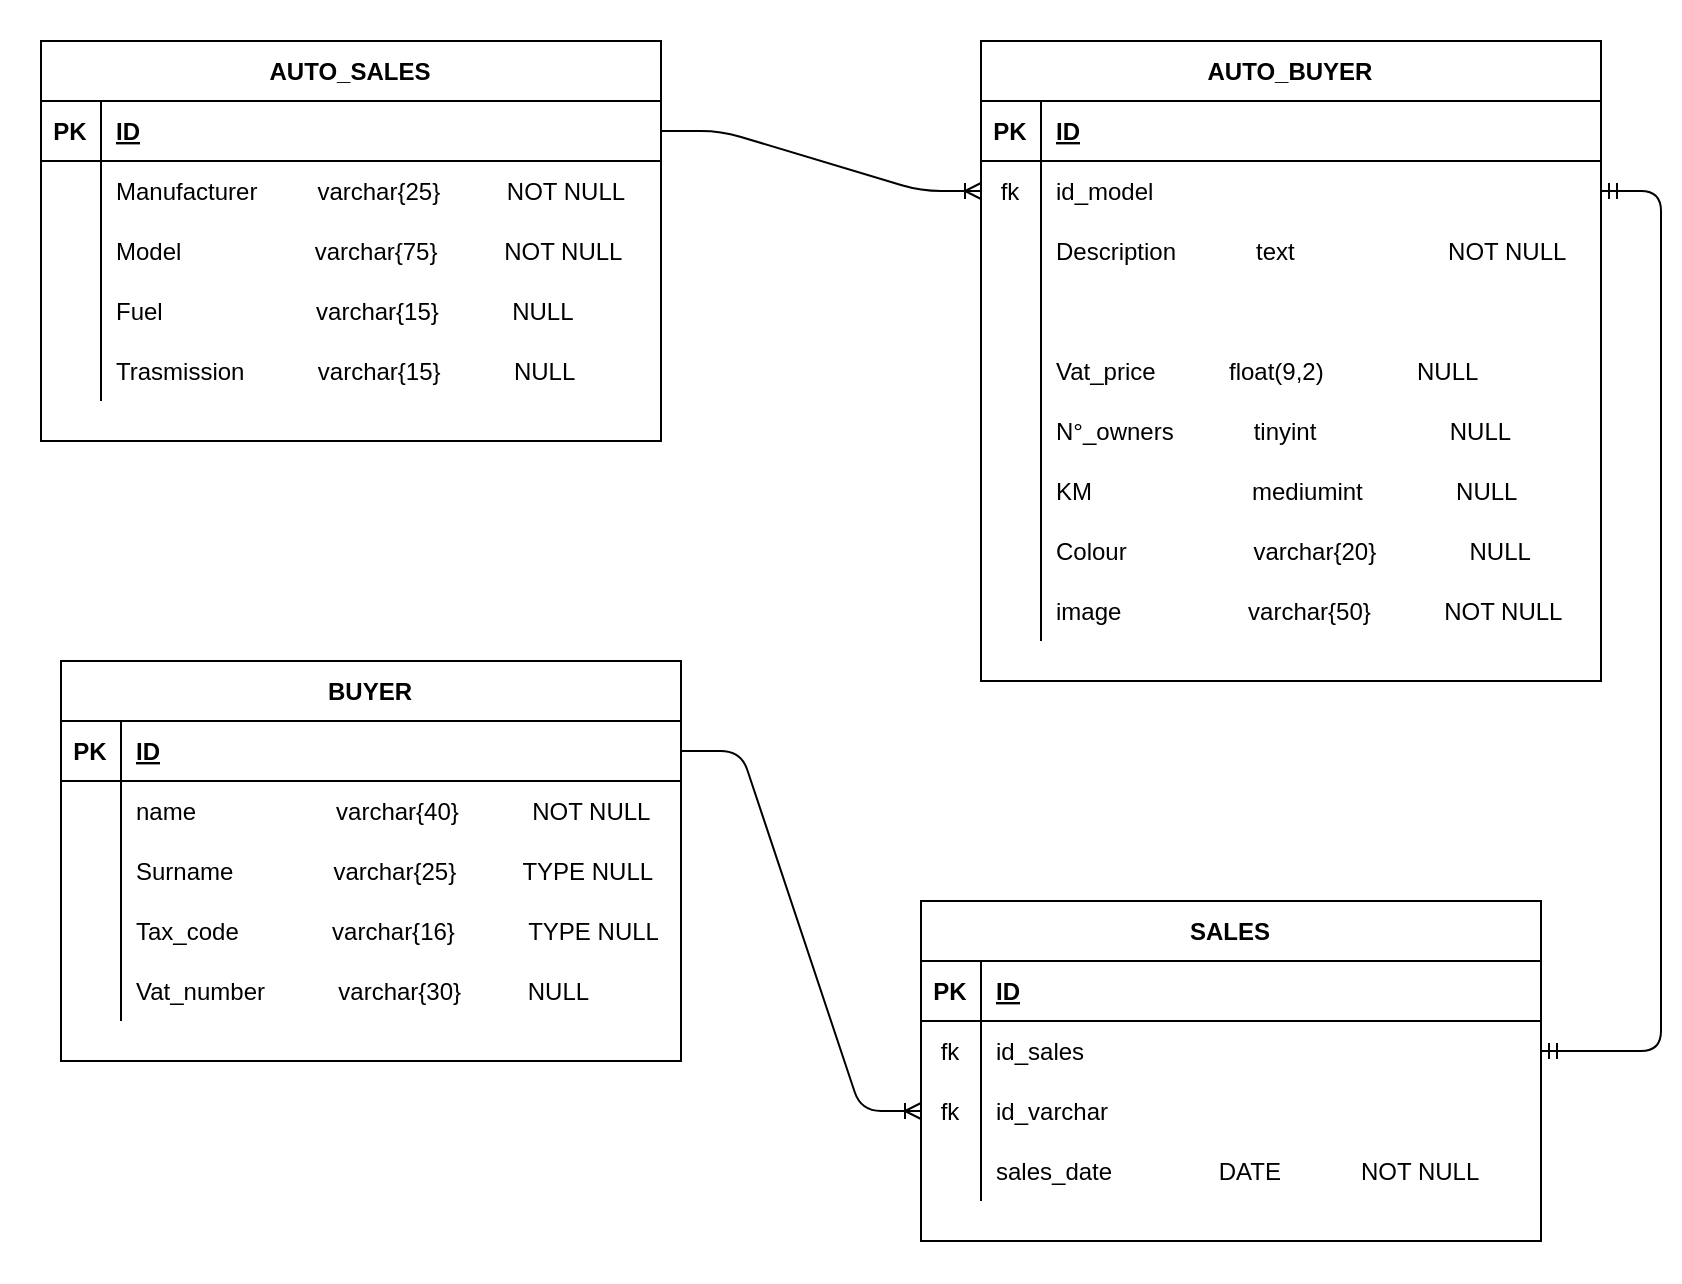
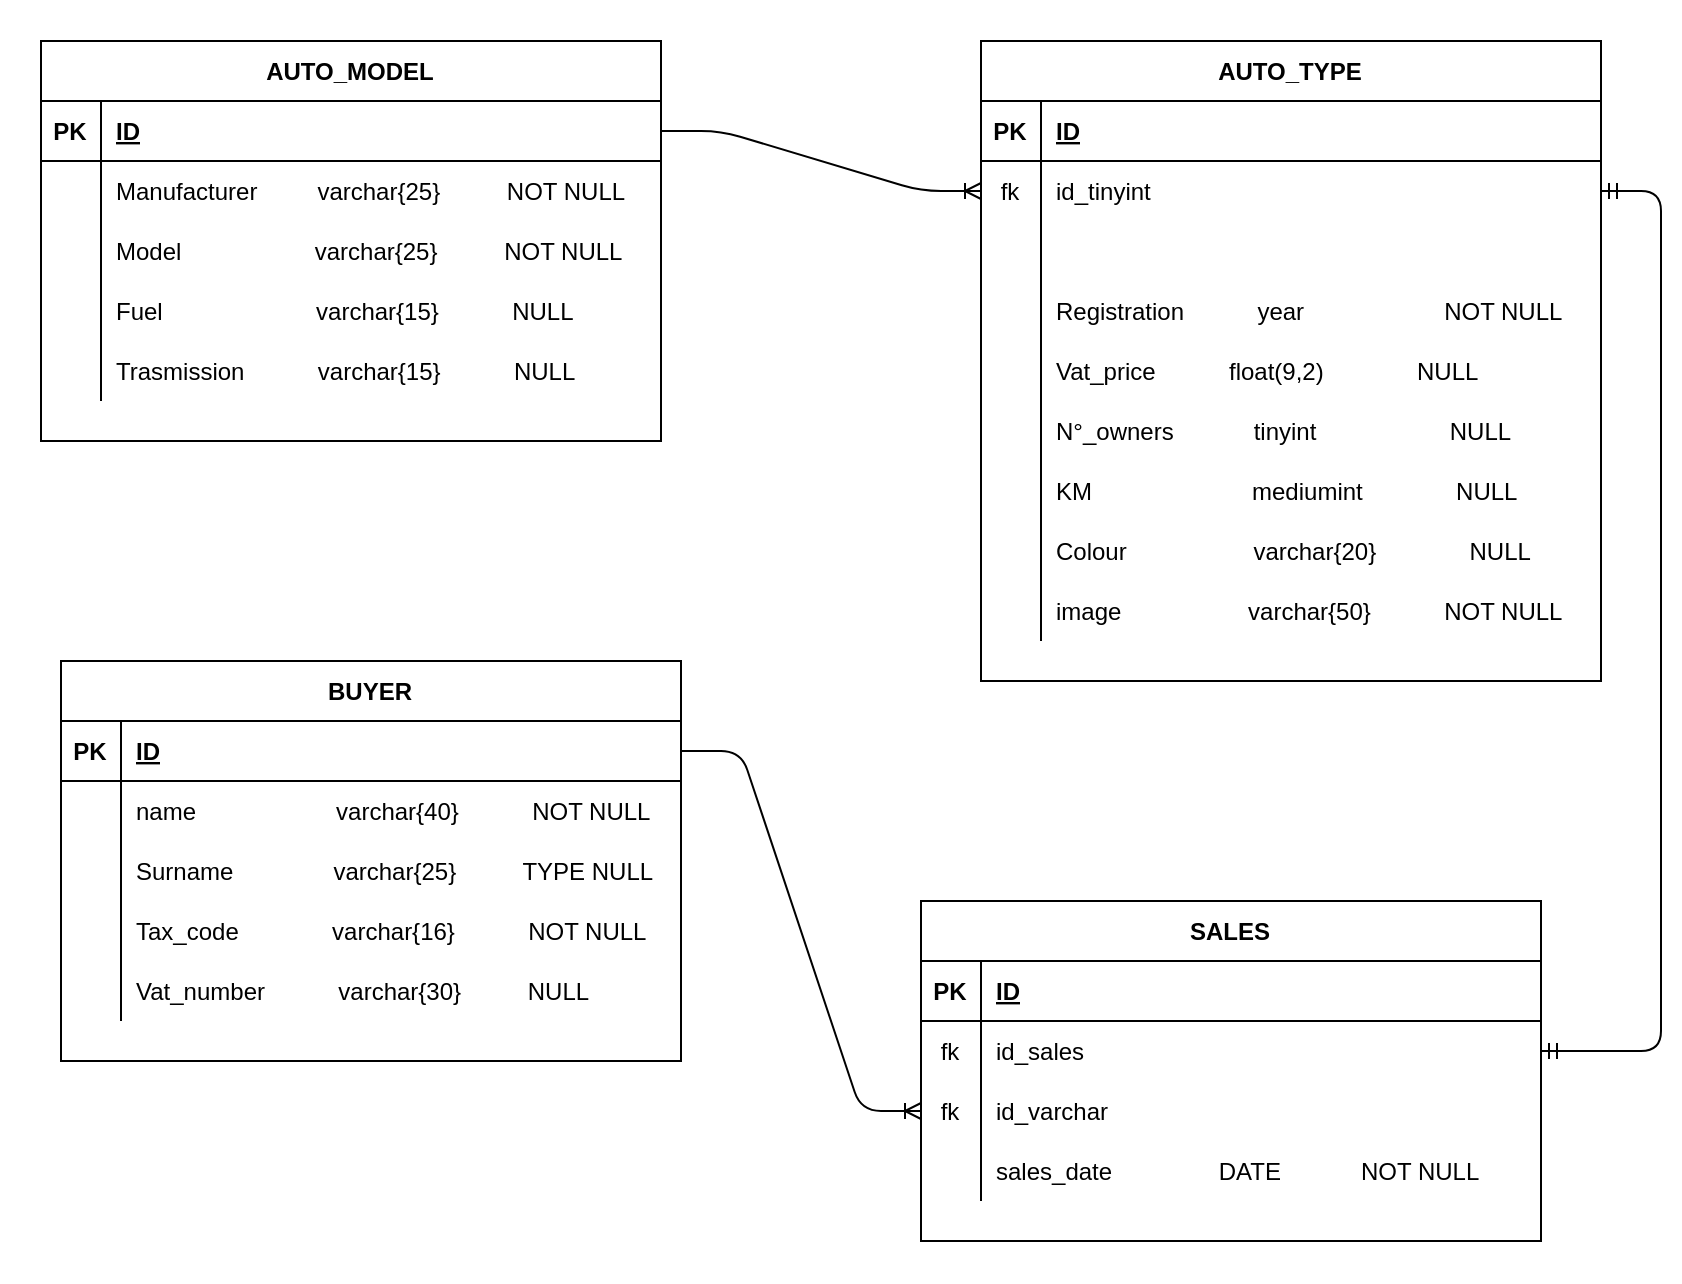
(350, 72) -> (350, 72)
(1290, 72) -> (1290, 72)
(1104, 192) -> (1114, 192)
(1321, 251) -> none
(426, 252) -> (426, 252)
none -> (1321, 311)
(452, 932) -> (445, 932)
